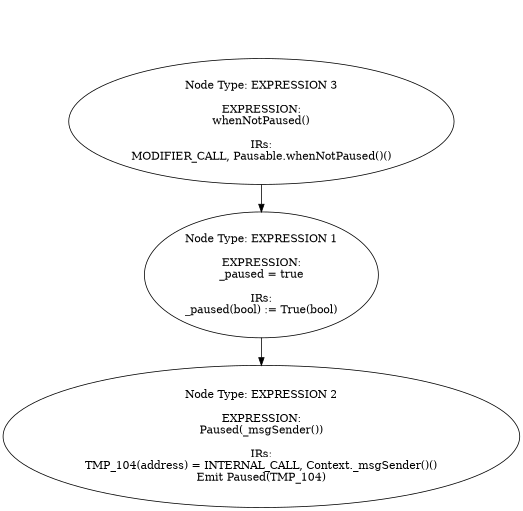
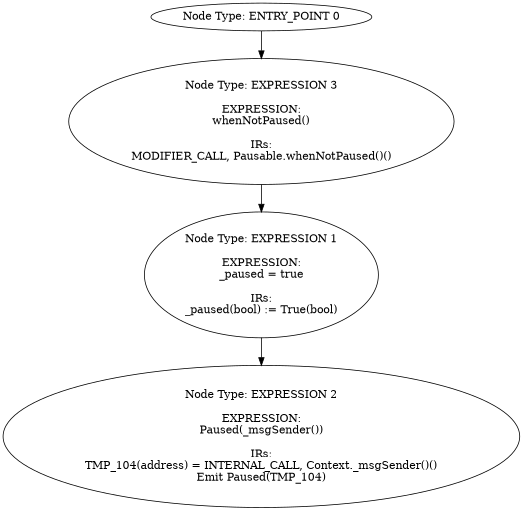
none -> (261, 17)
